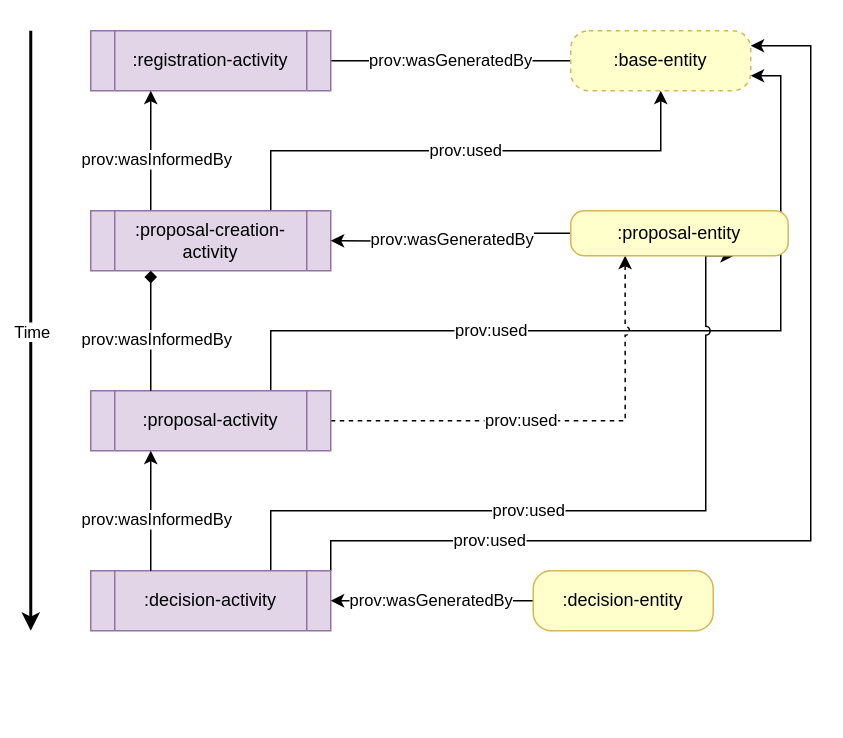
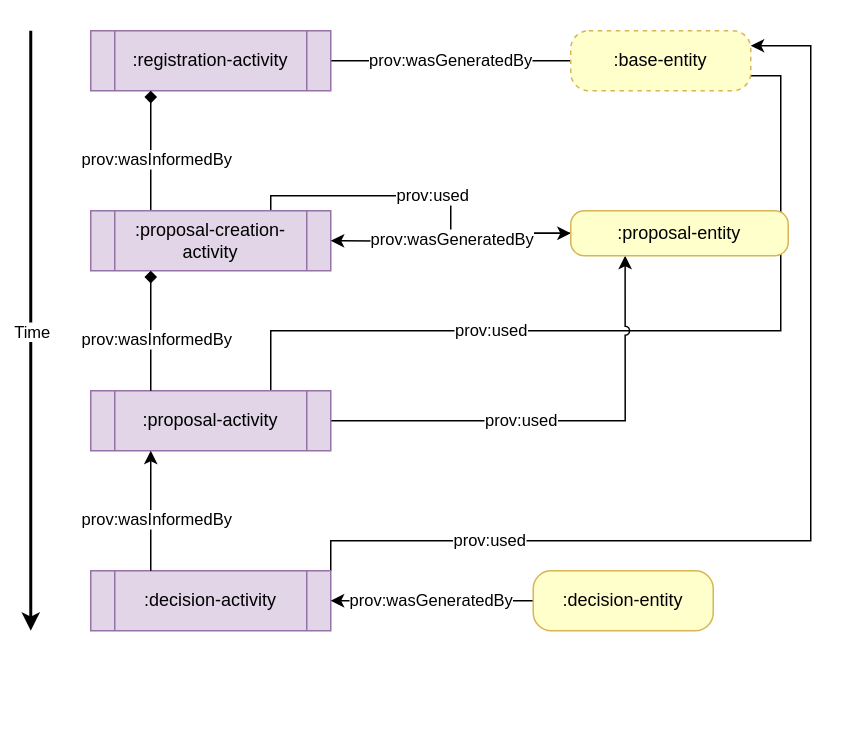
(762, 76) -> (757, 76)
(151, 102) -> (151, 103)
(467, 151) -> (377, 196)
(625, 377) -> (625, 377)
(587, 511) -> none
